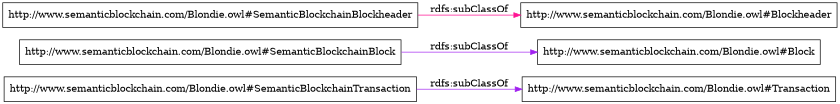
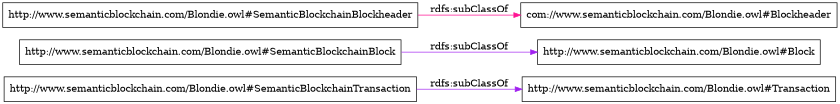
(679, 15) -> (679, 15)
